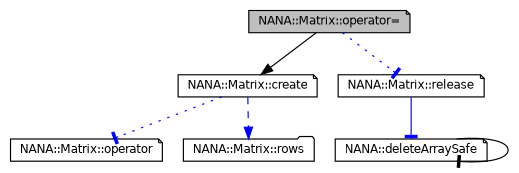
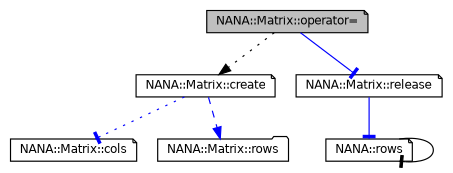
(293, 50) -> (251, 50)
(368, 52) -> (326, 52)
(86, 150) -> (74, 150)
(411, 150) -> (369, 150)
